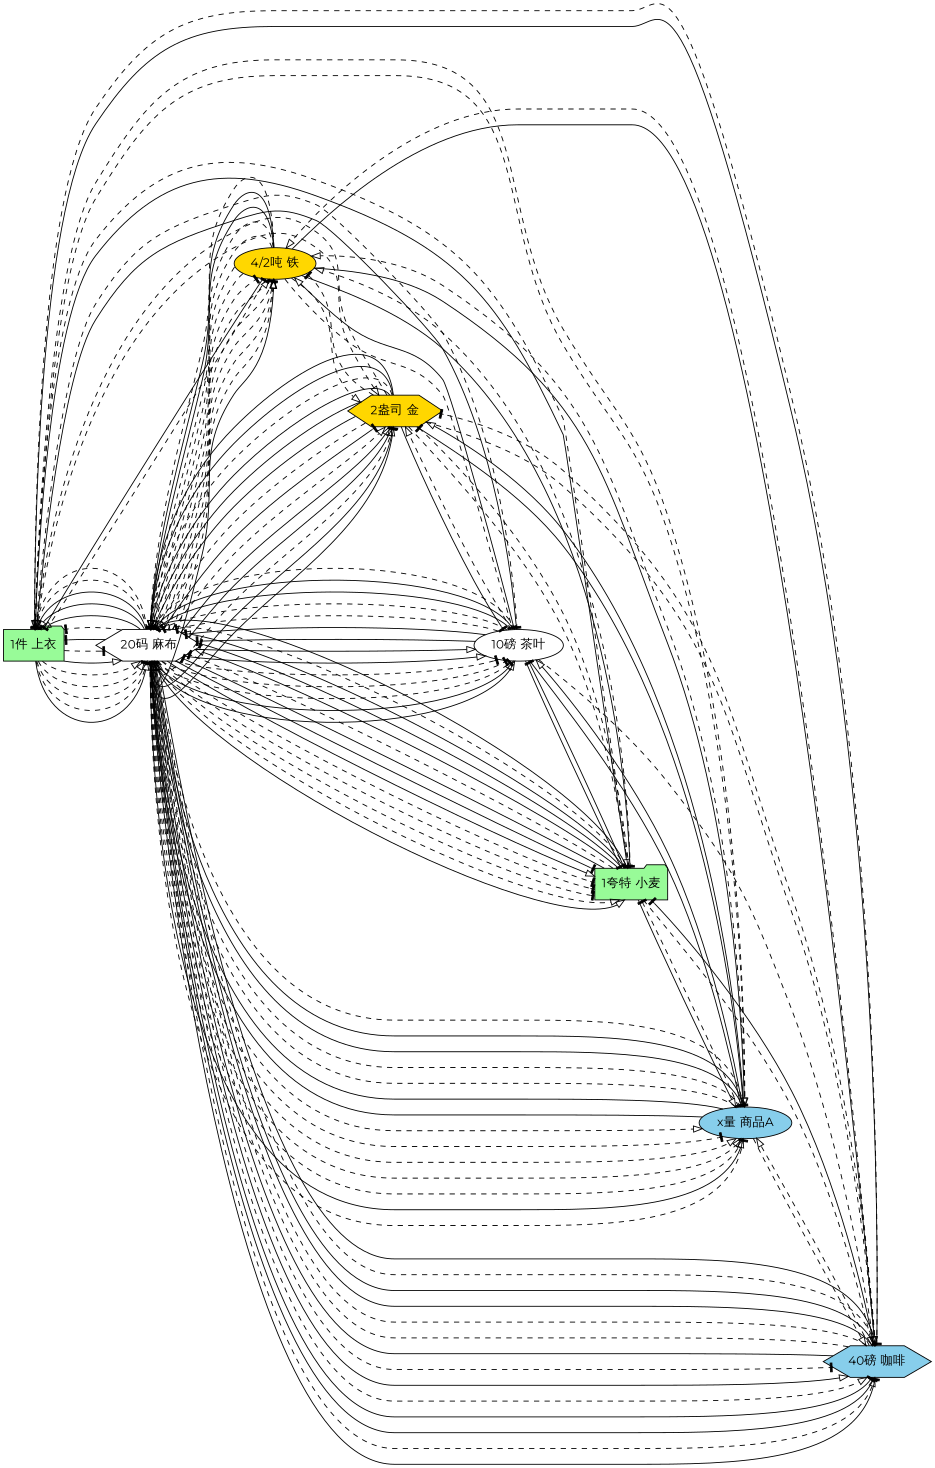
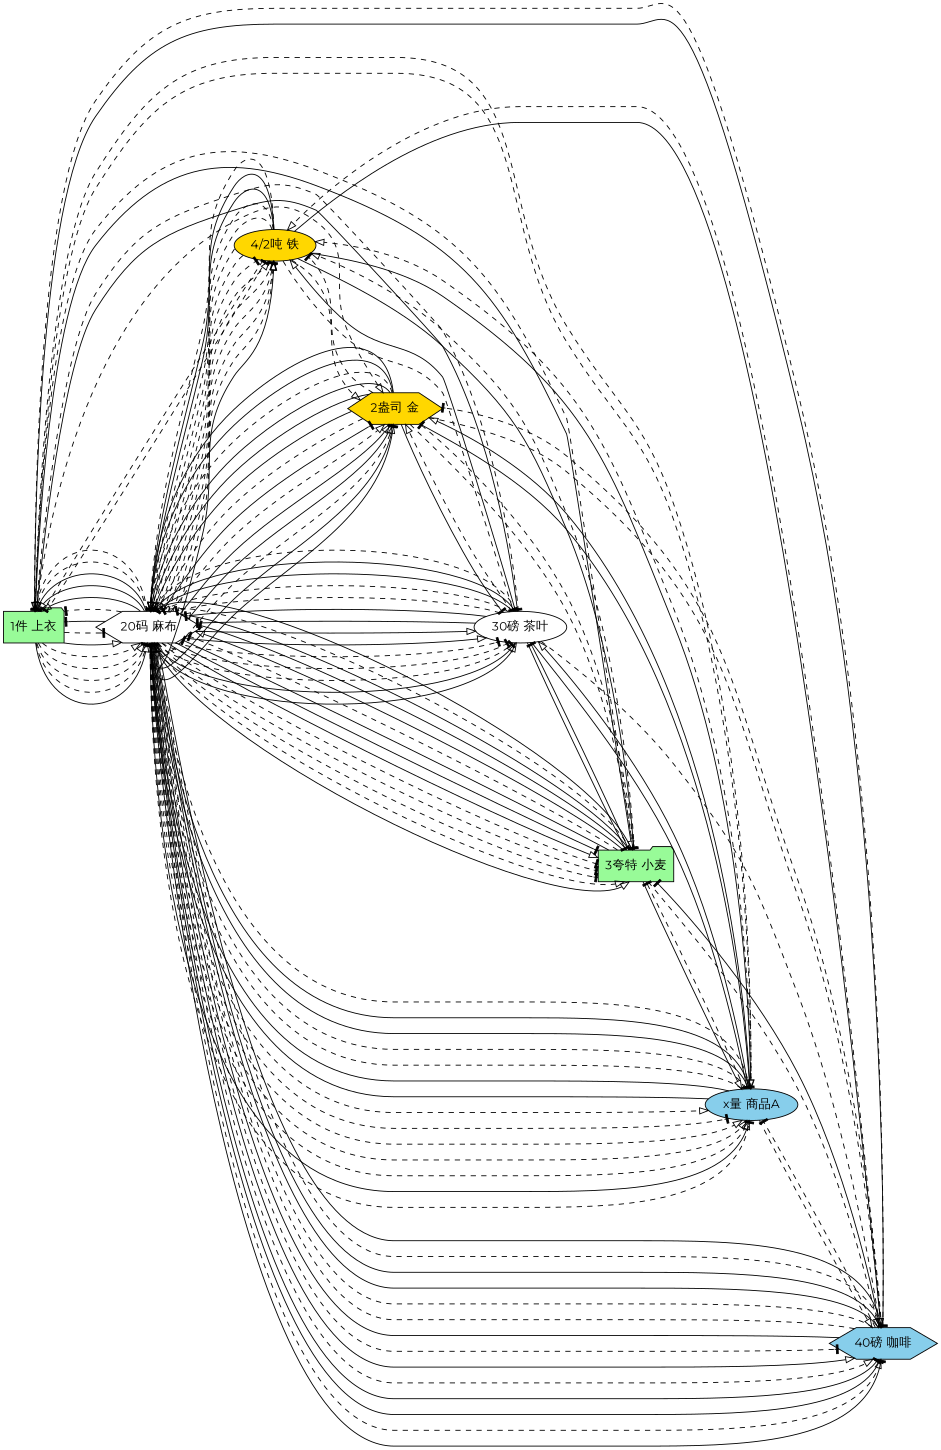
(165, 289) -> none
(153, 451) -> (153, 433)
(519, 645) -> (520, 627)
(631, 884) -> (636, 866)
(816, 1245) -> (821, 1225)
